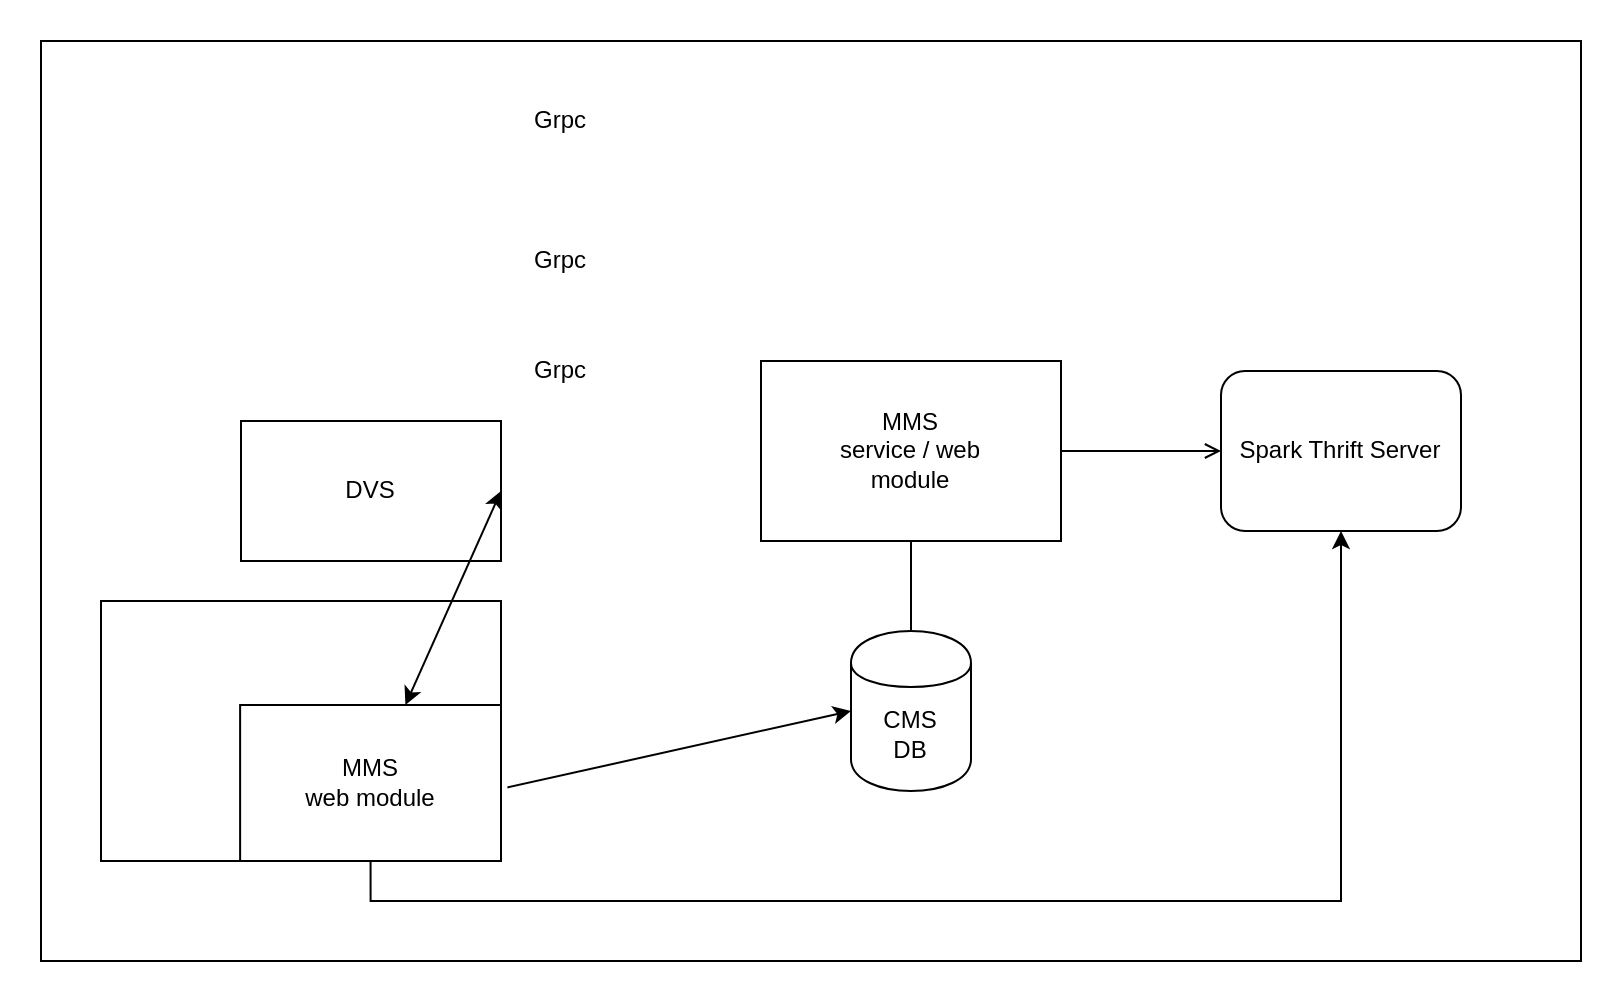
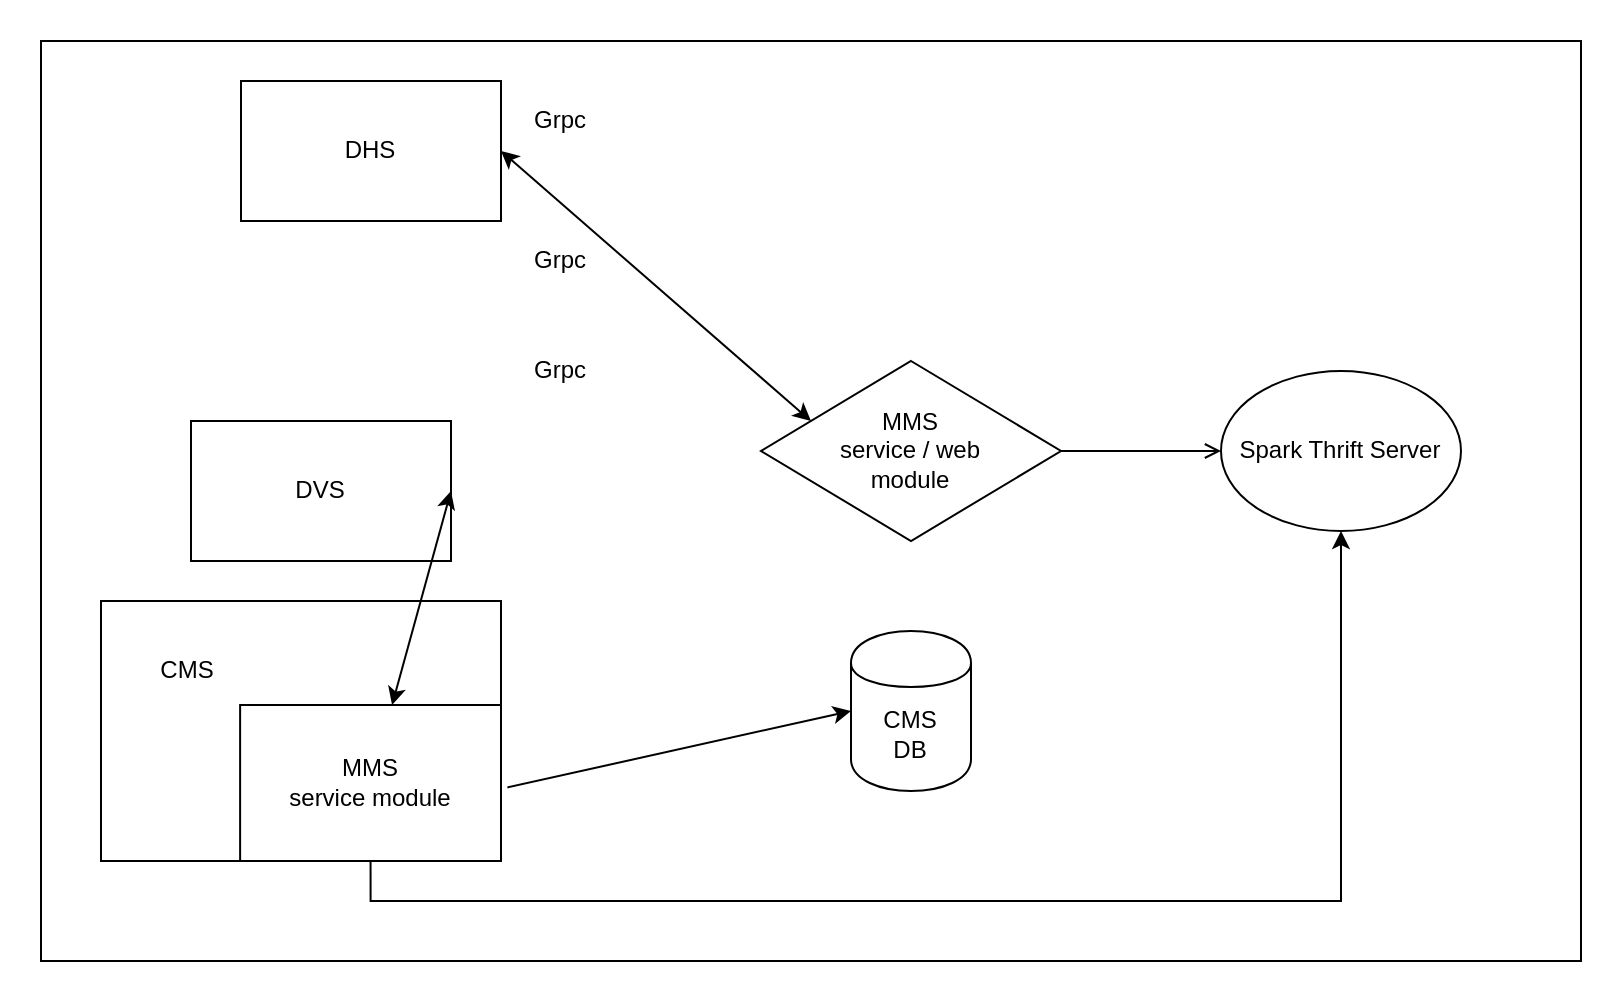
none -> (371, 151)
none -> (656, 286)
(911, 451) -> (911, 451)
(1341, 451) -> (1341, 451)
(371, 491) -> (321, 491)
(911, 586) -> none
none -> (188, 670)
(371, 783) -> (371, 783)
